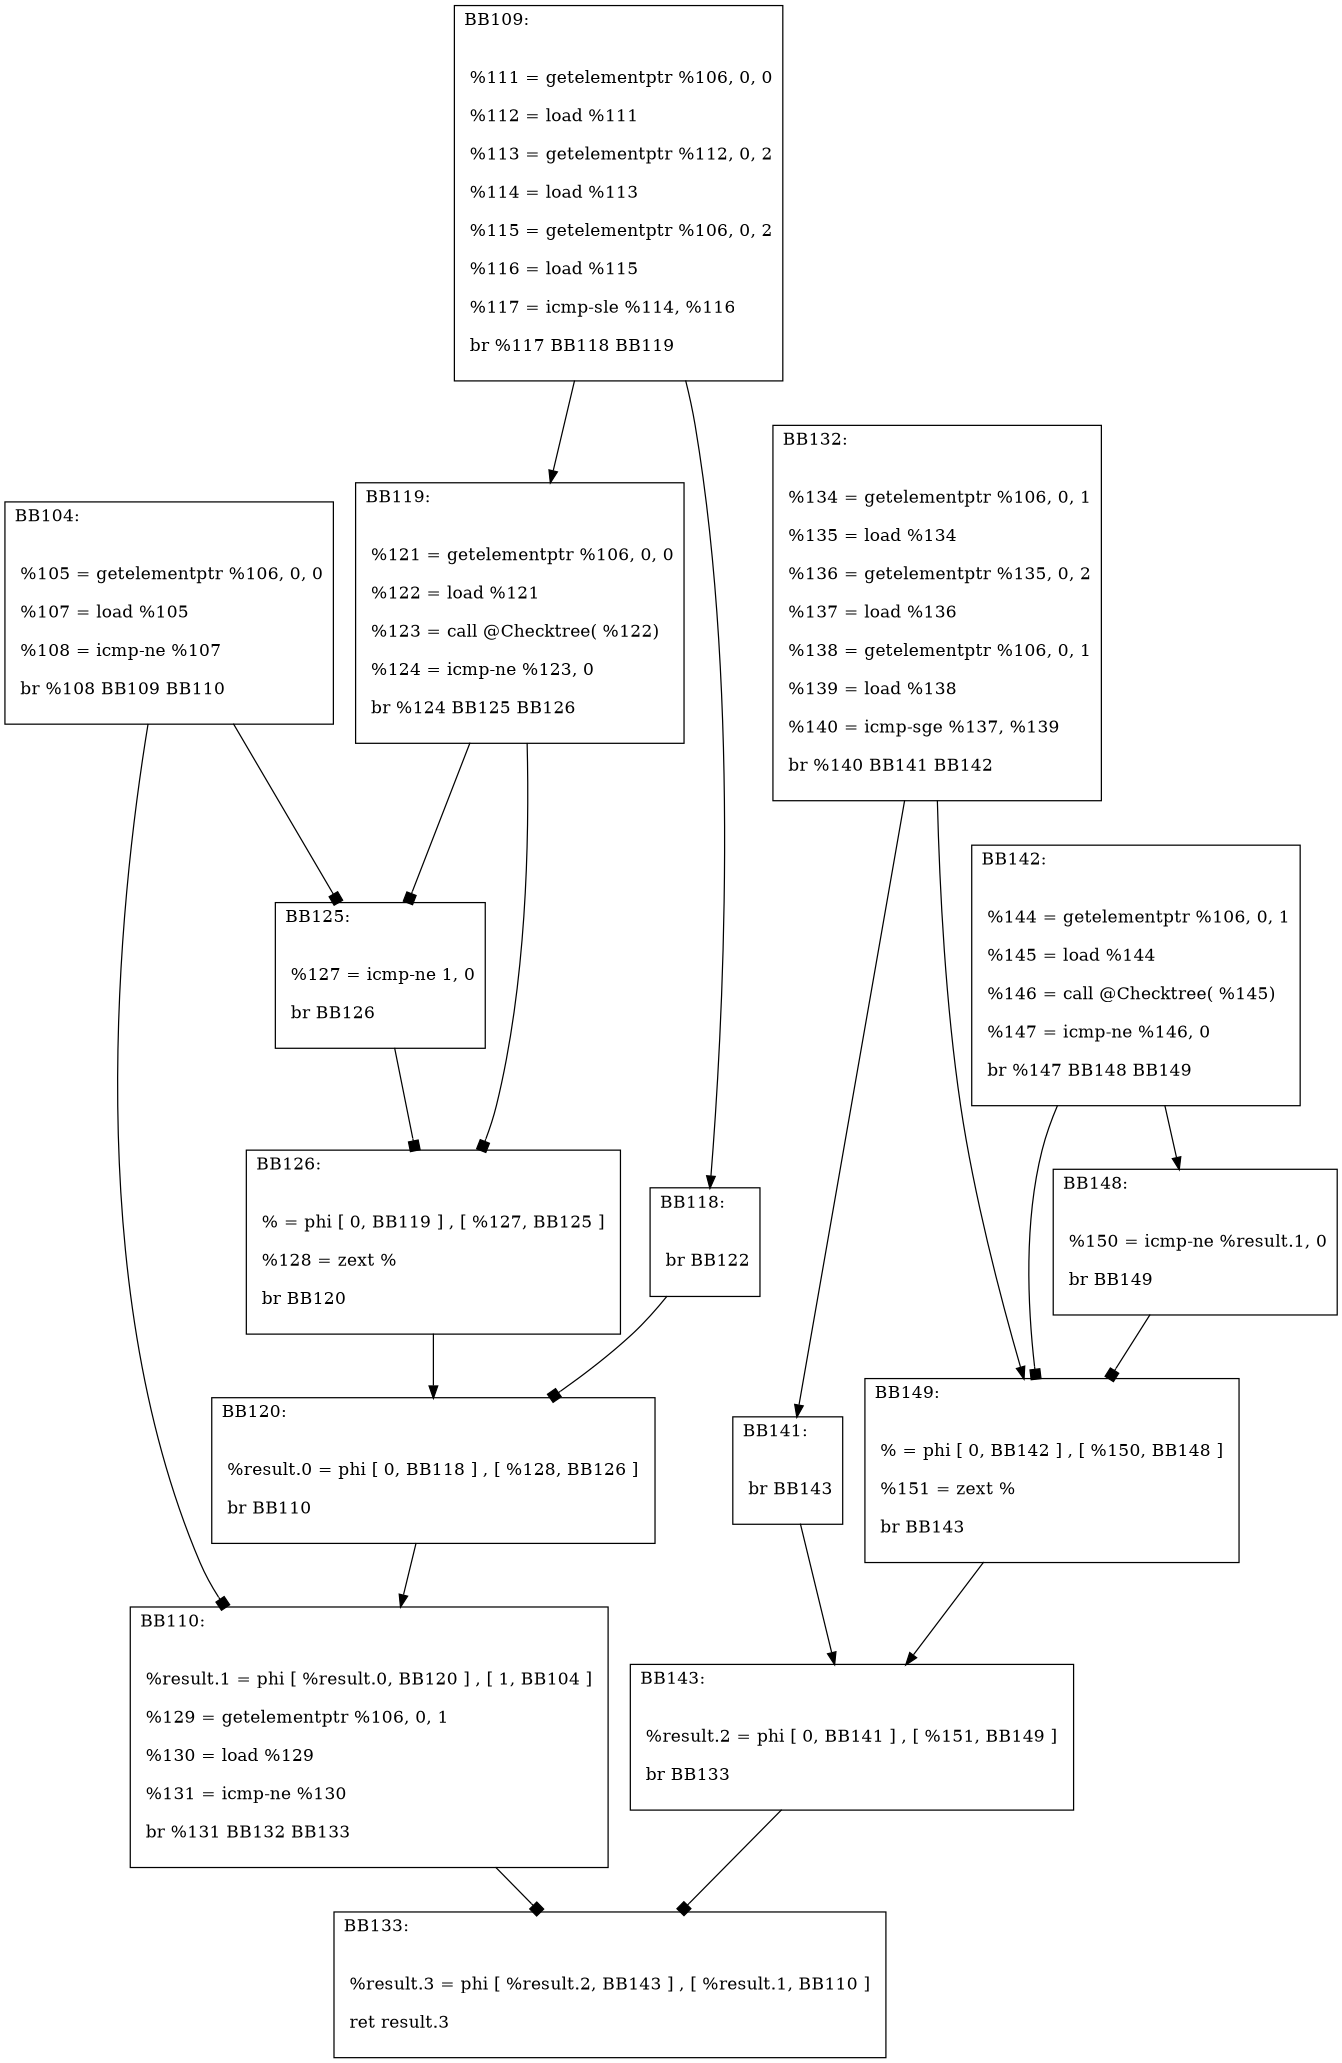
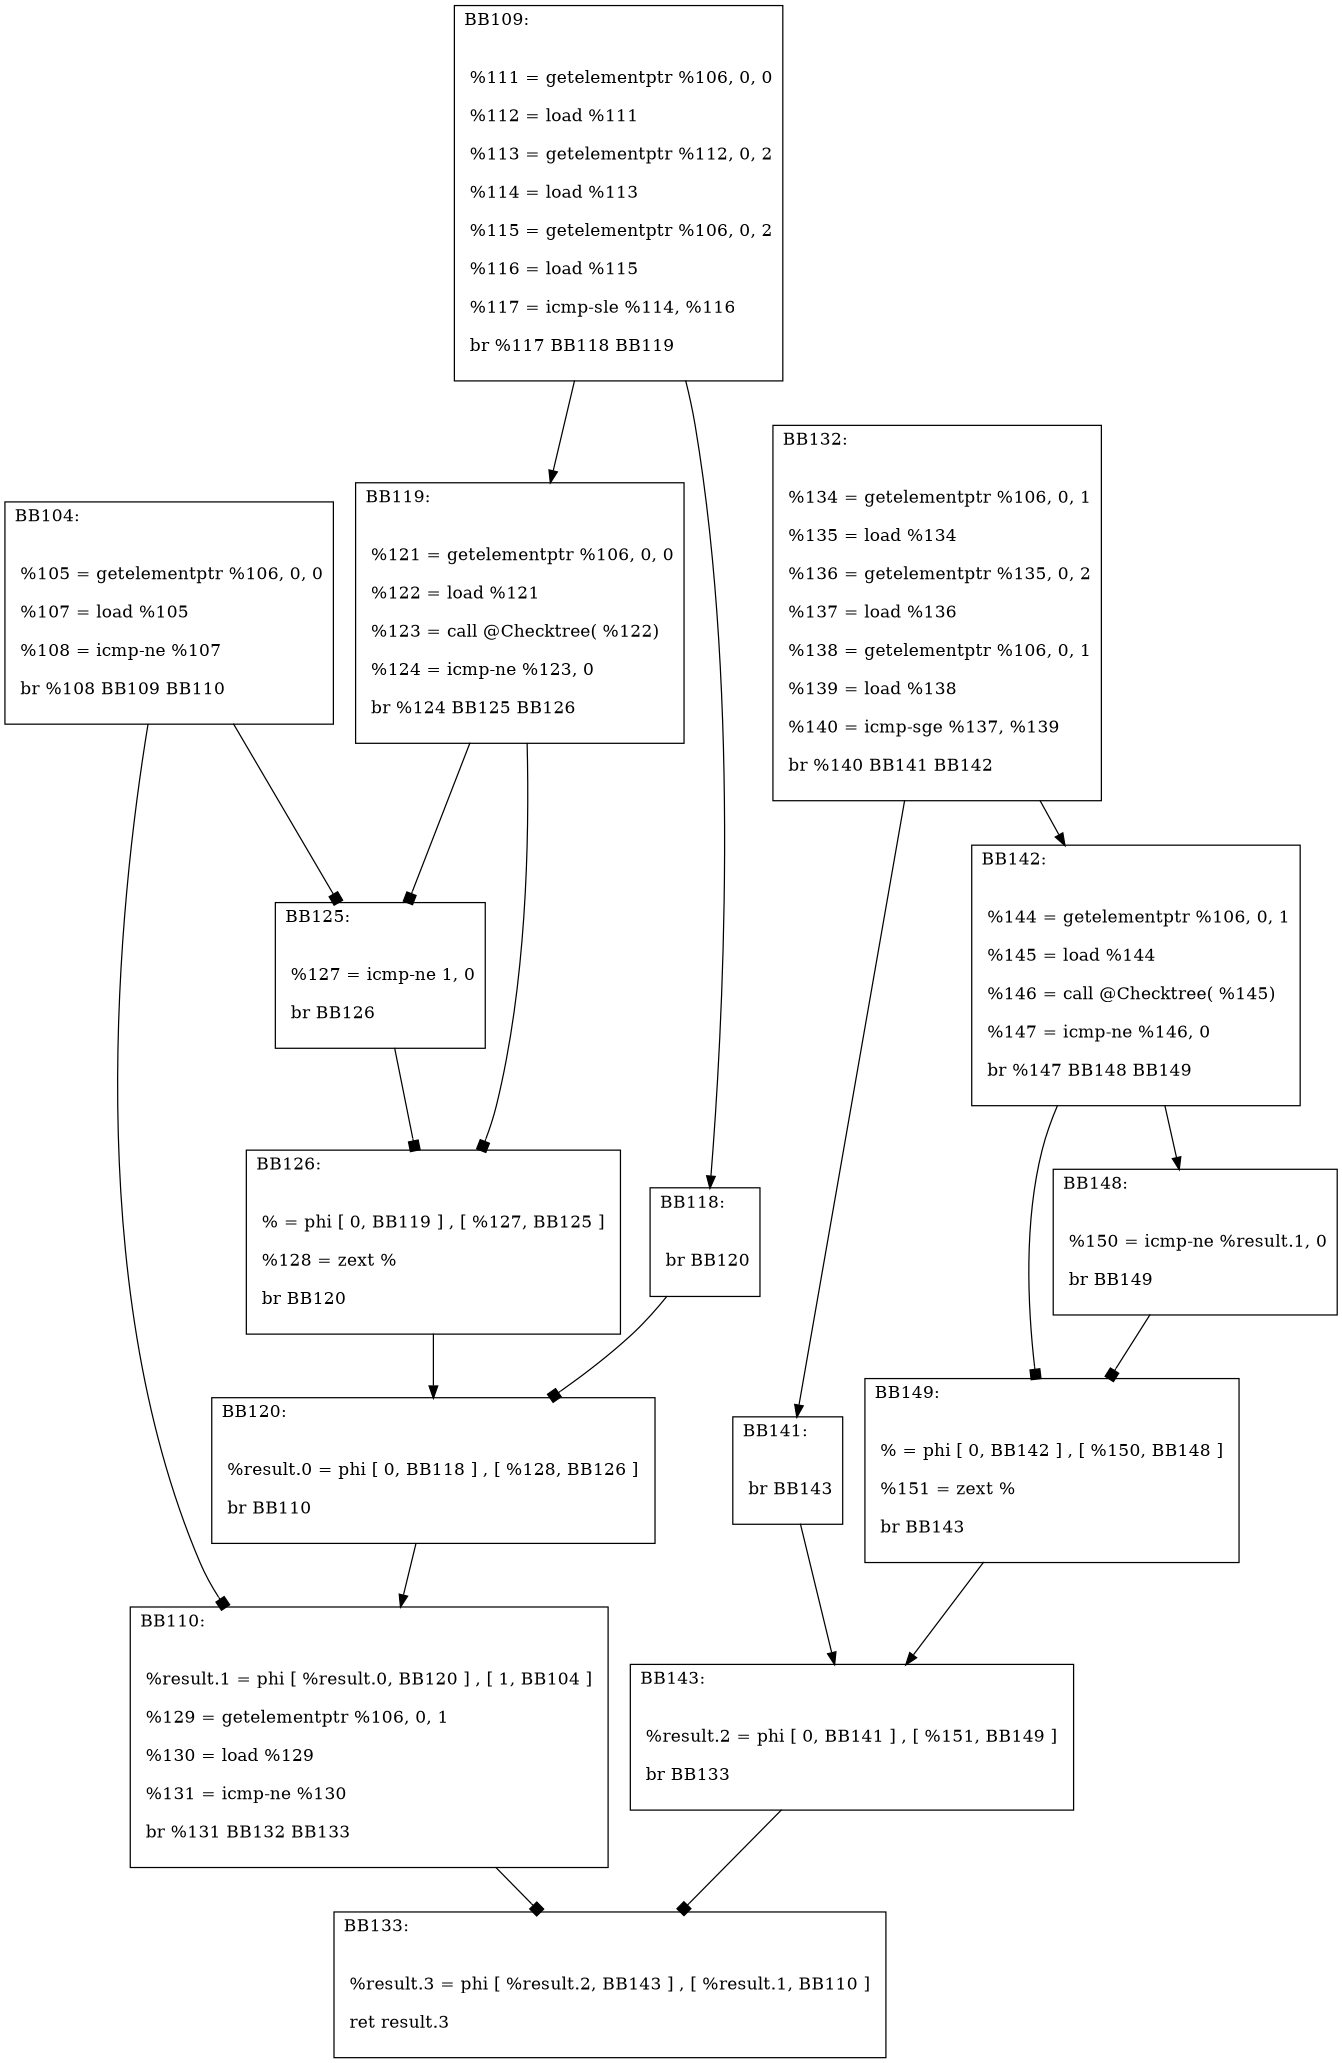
(958, 1087) -> (1049, 818)
(705, 1261) -> (705, 1261)
